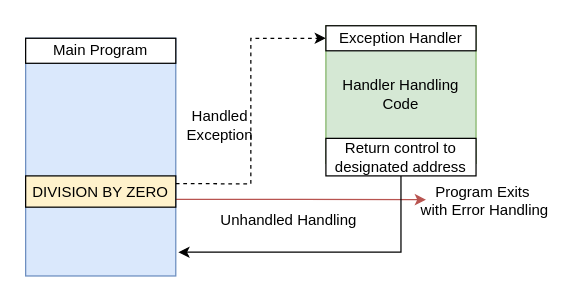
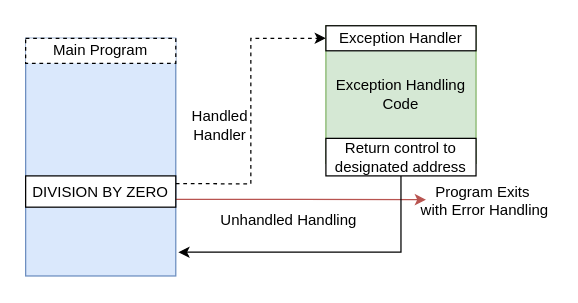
(101, 51) -> (101, 51)
(401, 94) -> (401, 94)
(220, 126) -> (220, 126)
(101, 191) -> (101, 191)
